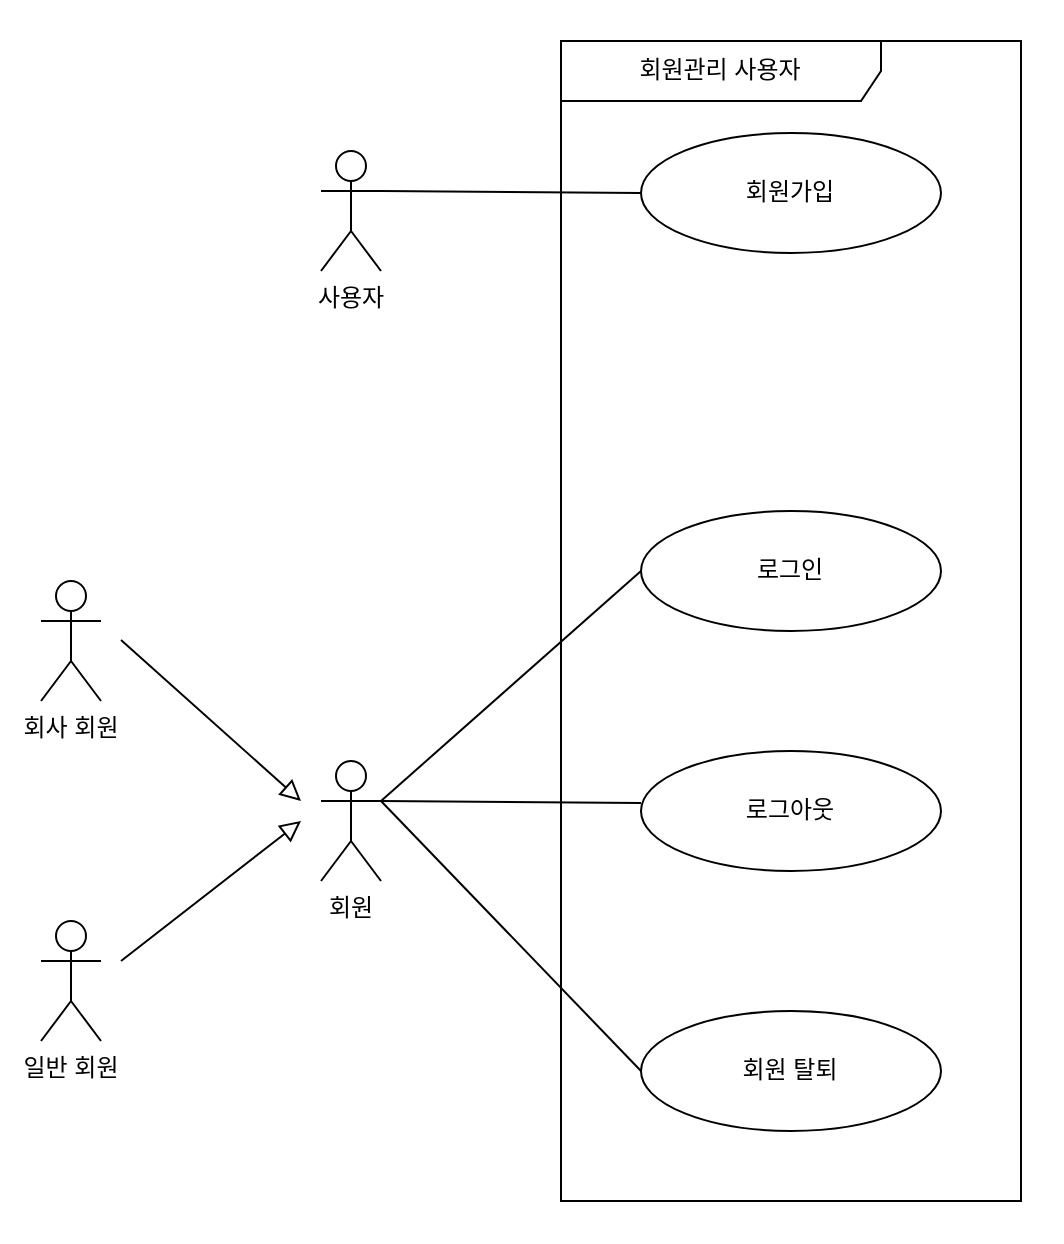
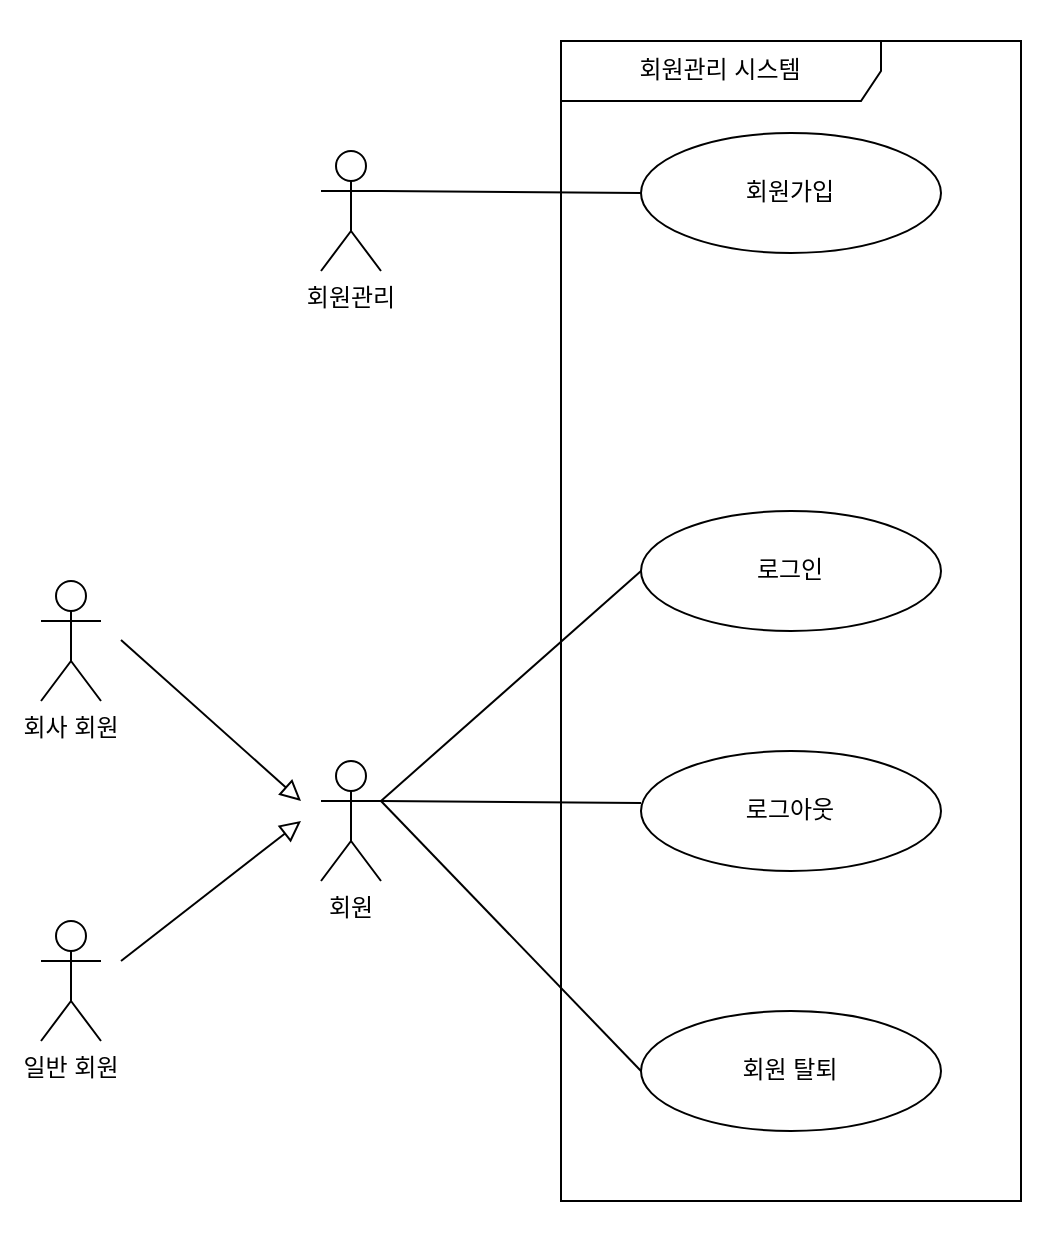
(721, 71) -> (721, 71)
(352, 299) -> (352, 299)
